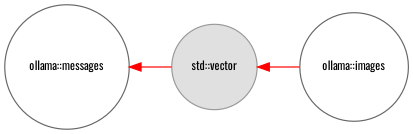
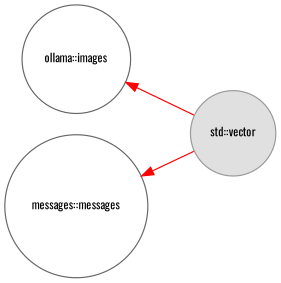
(67, 67) -> (76, 206)
(284, 67) -> (165, 101)
